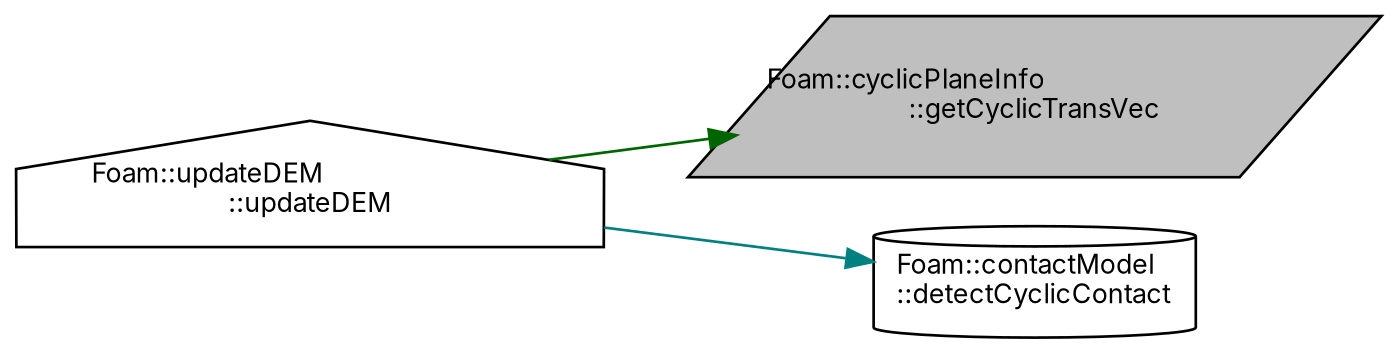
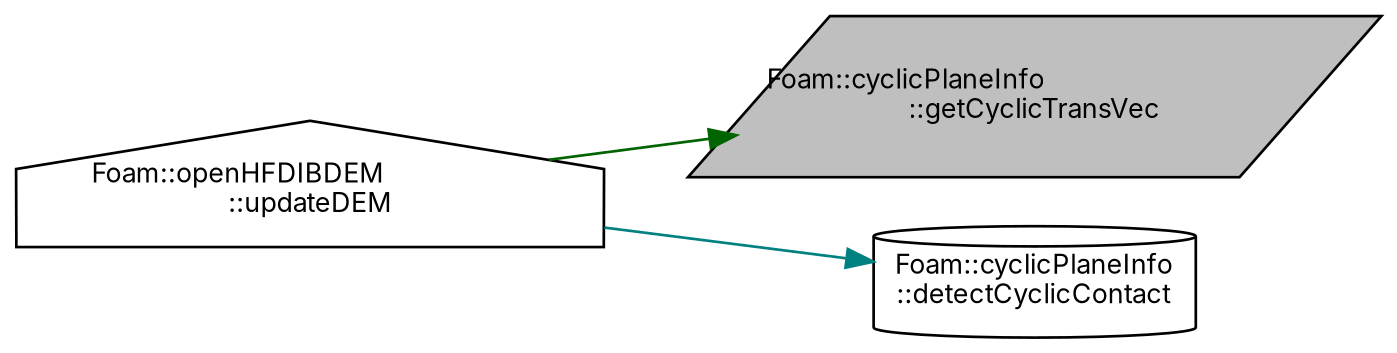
(310, 191) -> (310, 191)
(1035, 282) -> (1035, 282)
